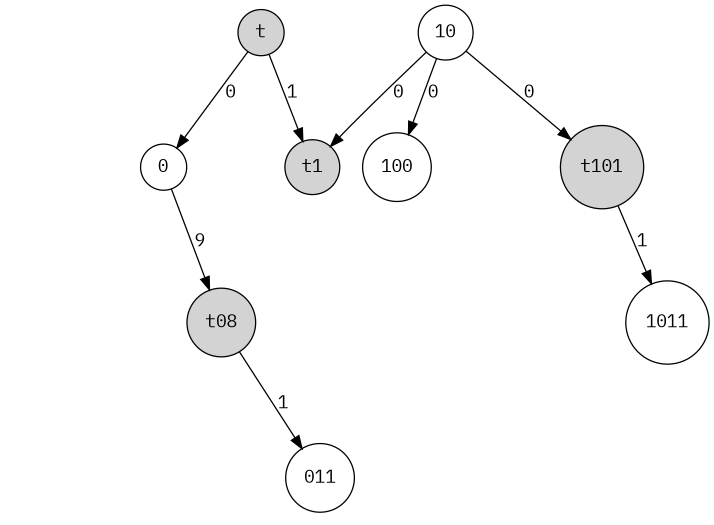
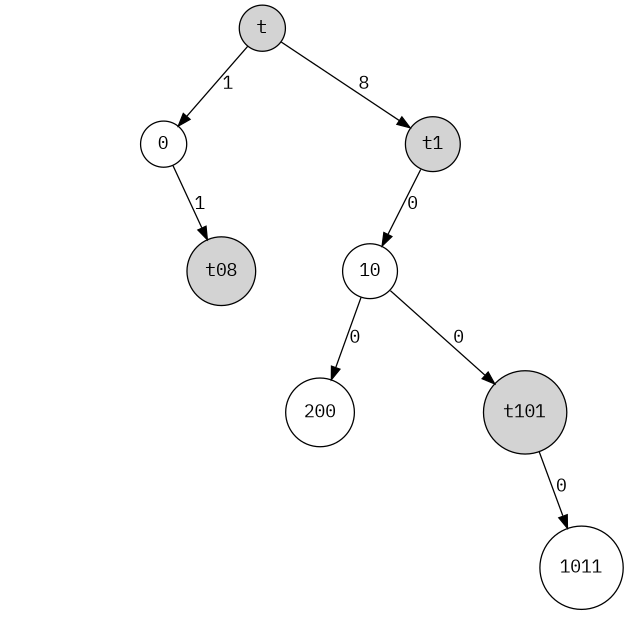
(231, 93) -> (228, 84)
(292, 93) -> (364, 84)
(382, 94) -> (404, 202)
(397, 167) -> (320, 412)
(200, 242) -> (200, 204)
(642, 242) -> (562, 487)
(320, 478) -> none
